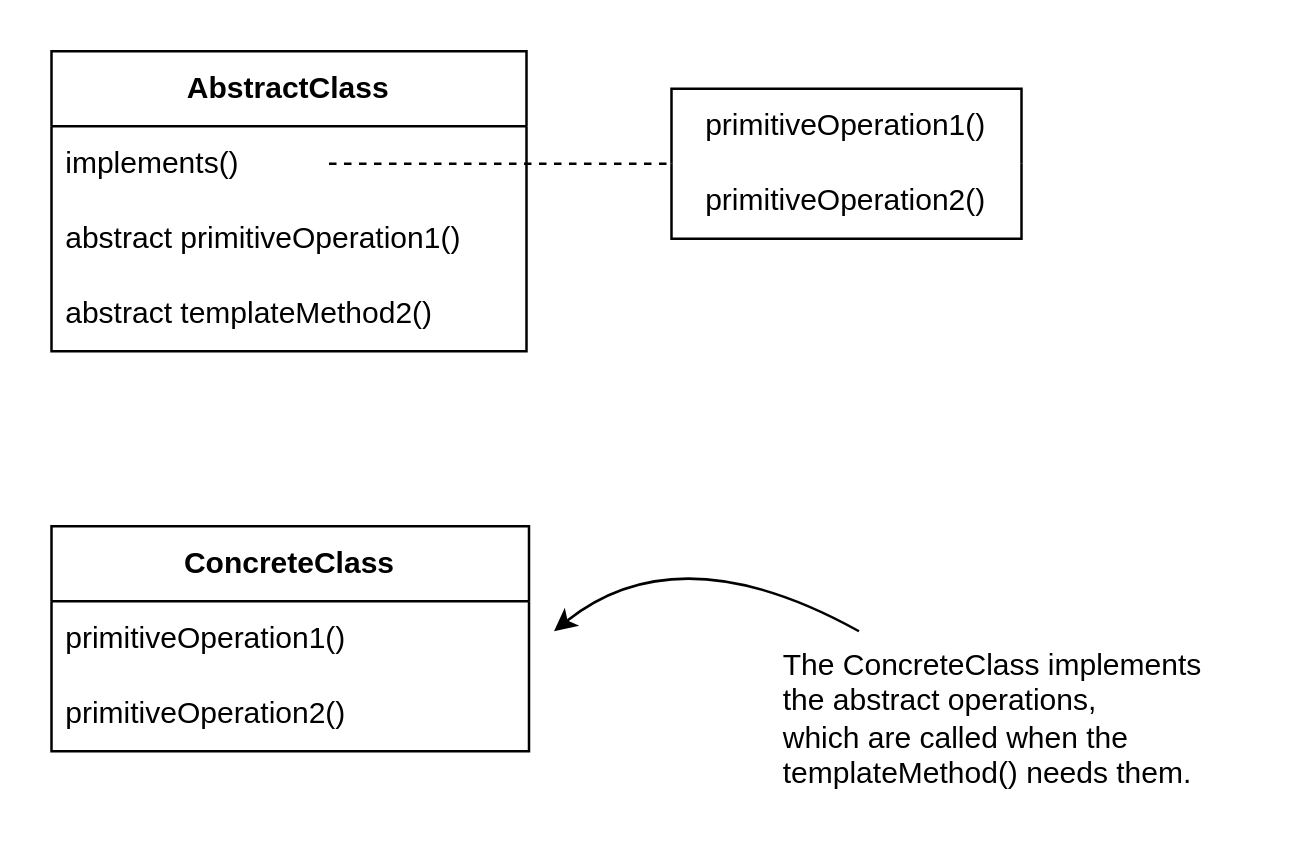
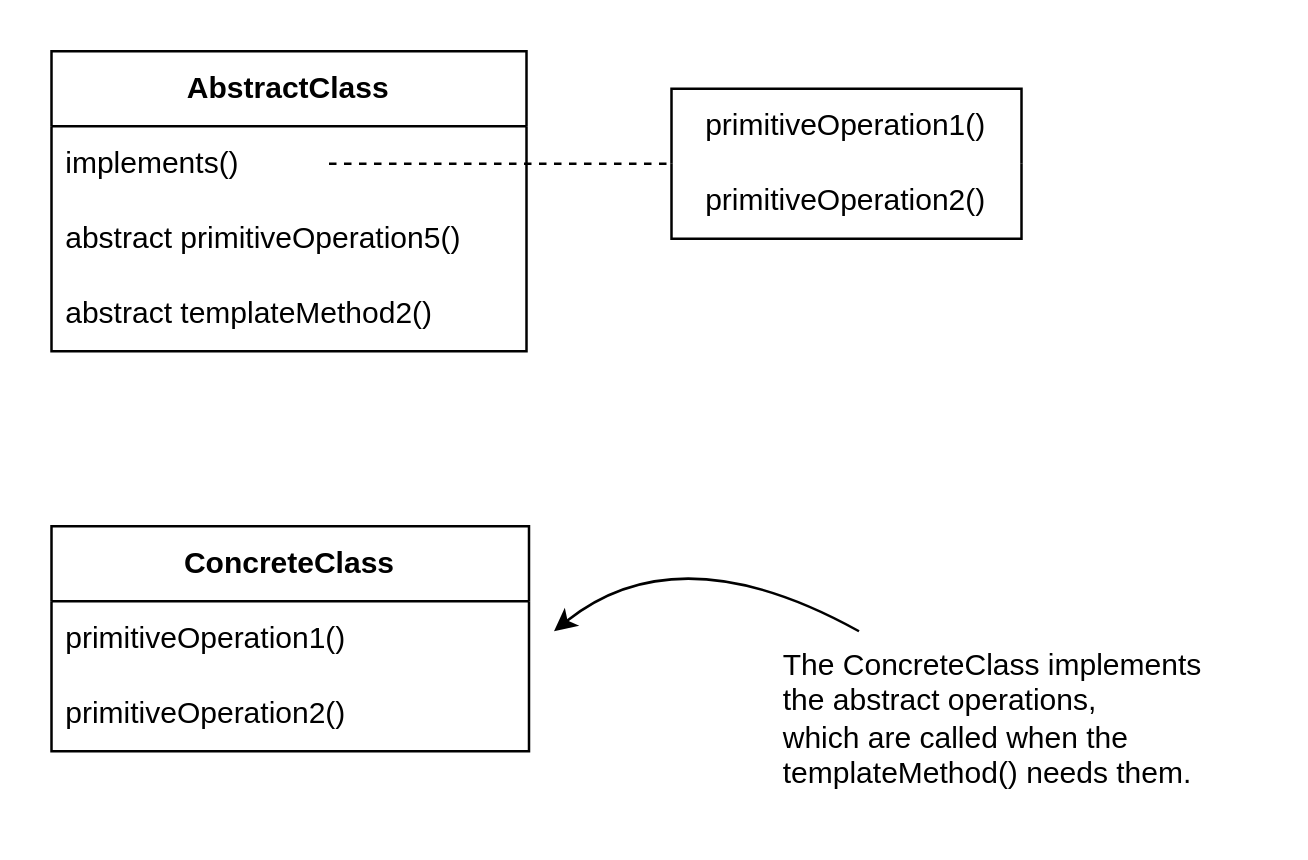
(291, 239) -> (291, 239)
